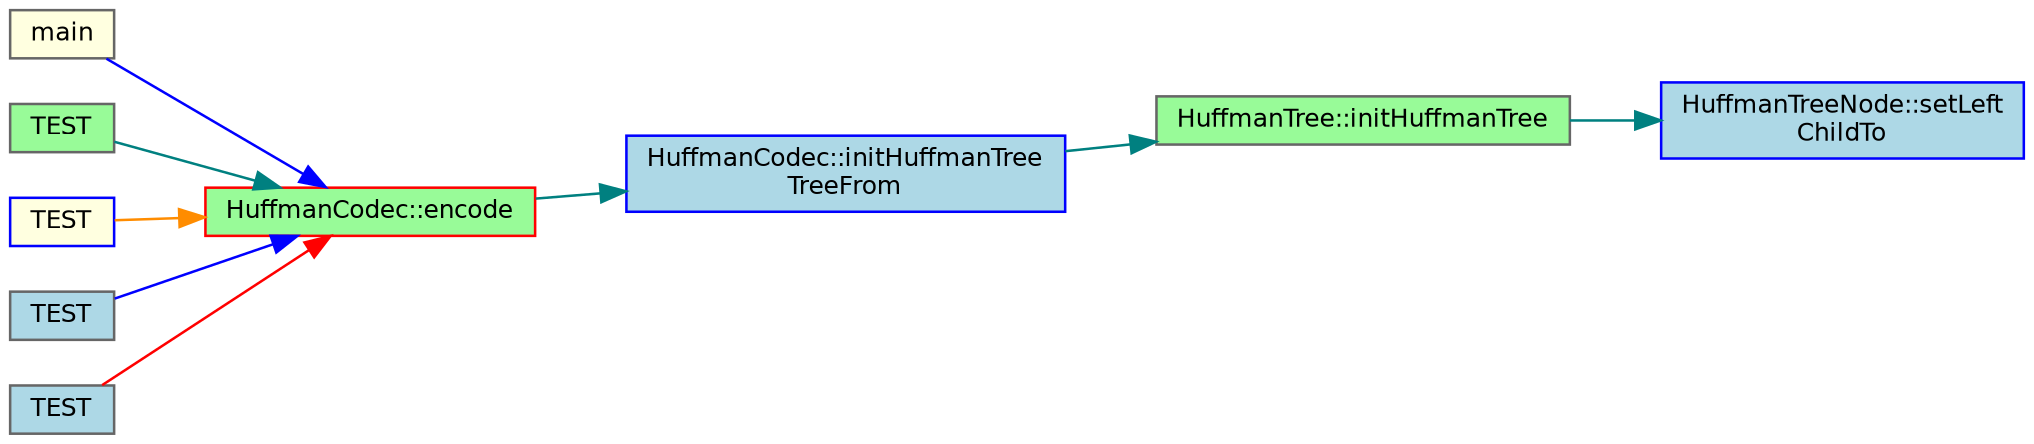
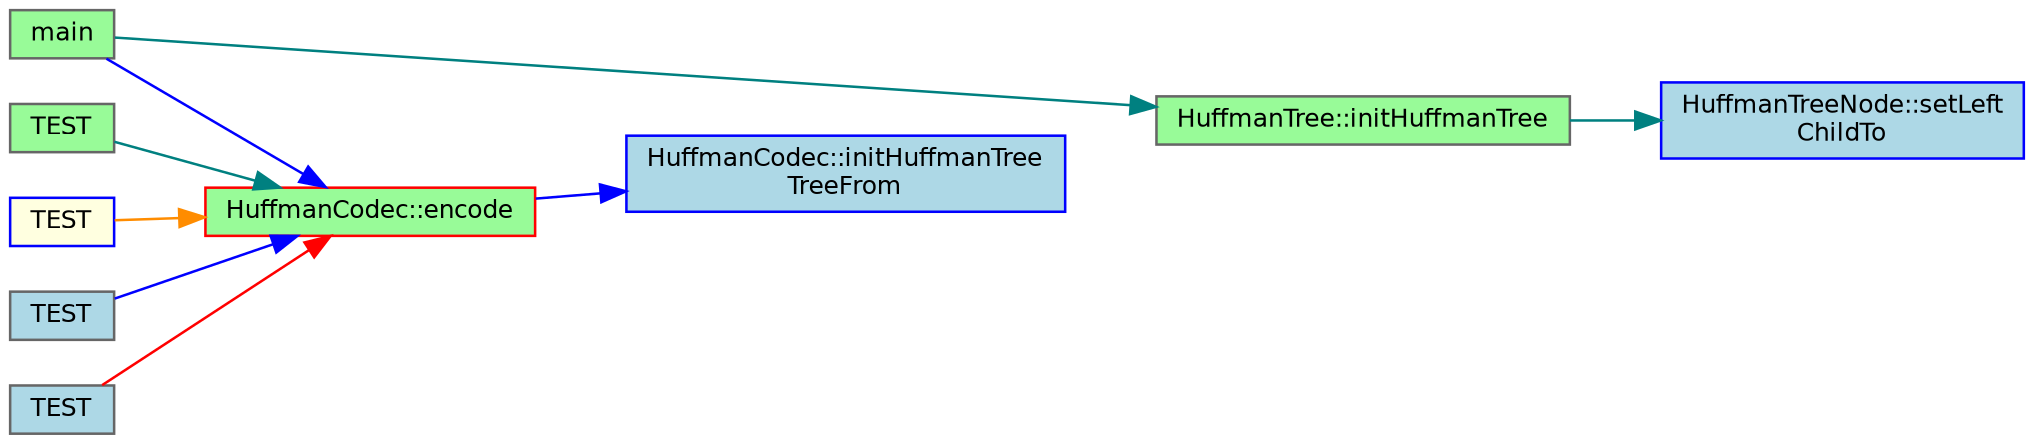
(62, 34) -> (62, 34)
(1098, 148) -> (623, 71)
(568, 196) -> (568, 196)
